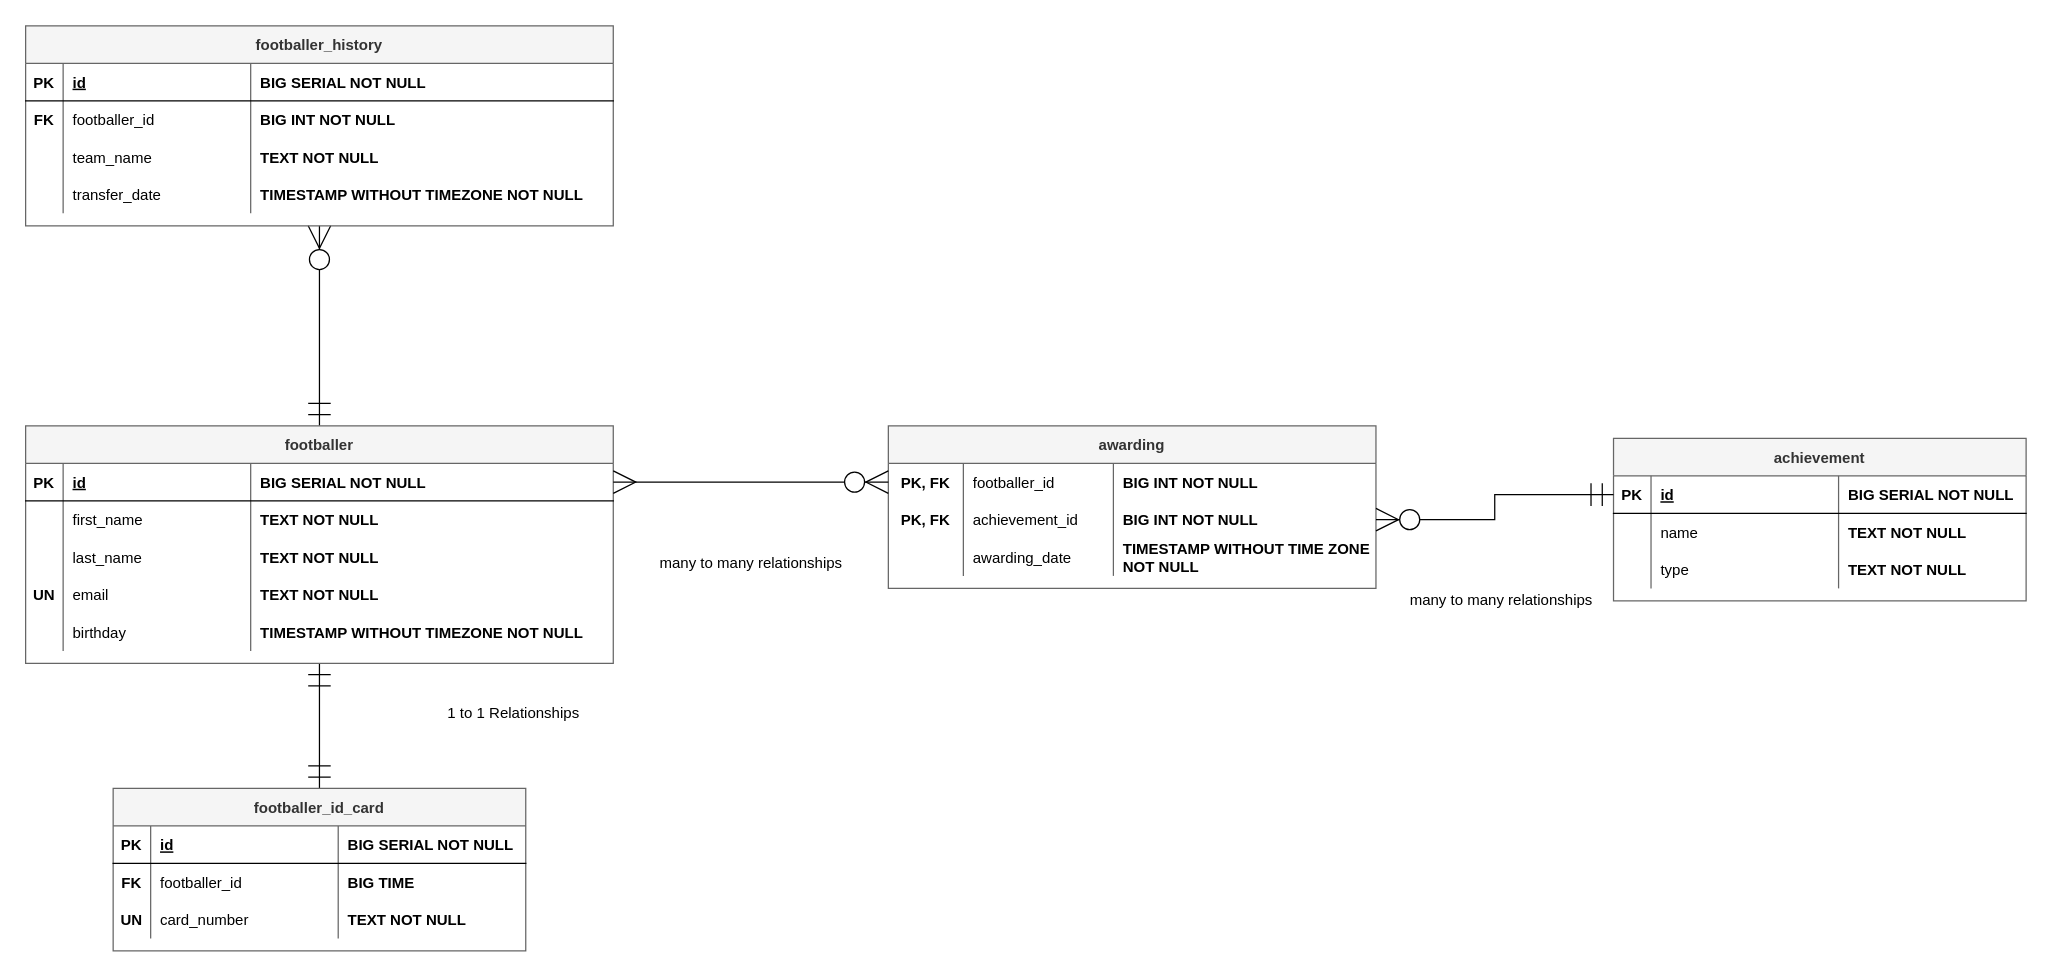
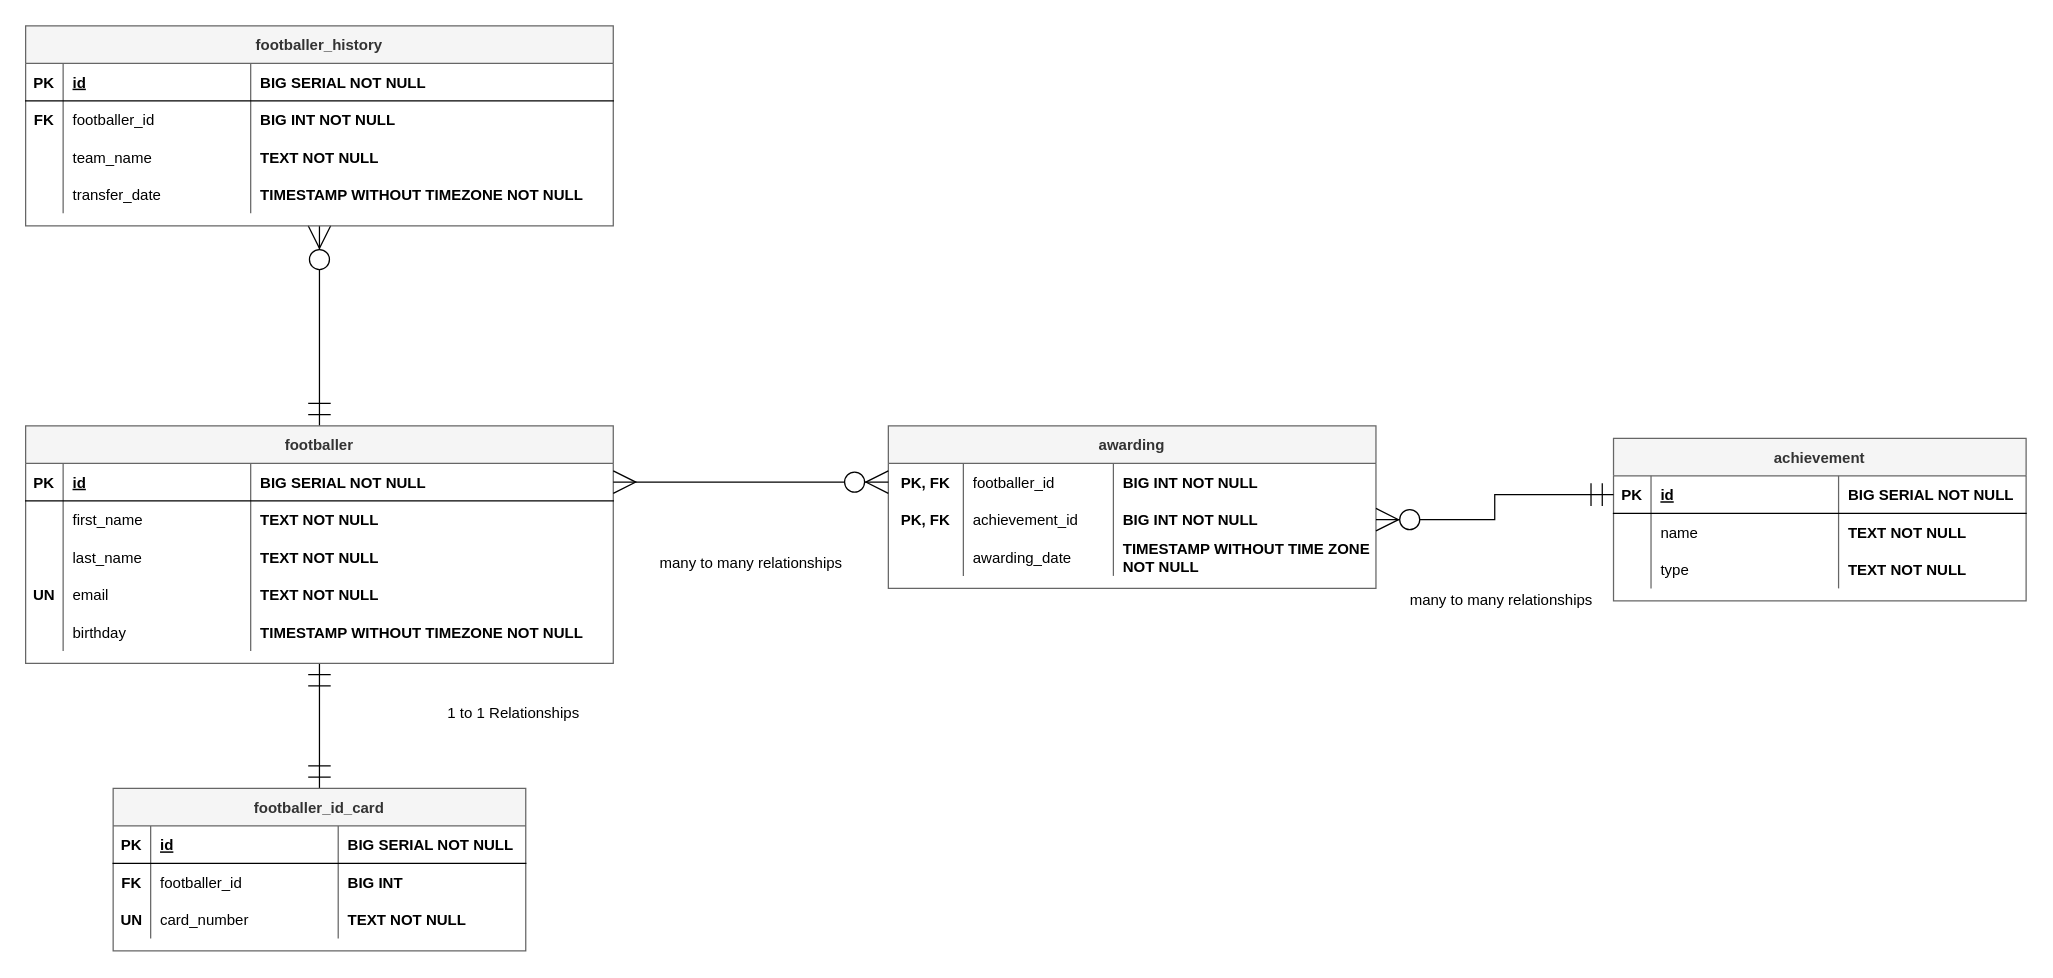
(379, 883) -> (375, 883)
